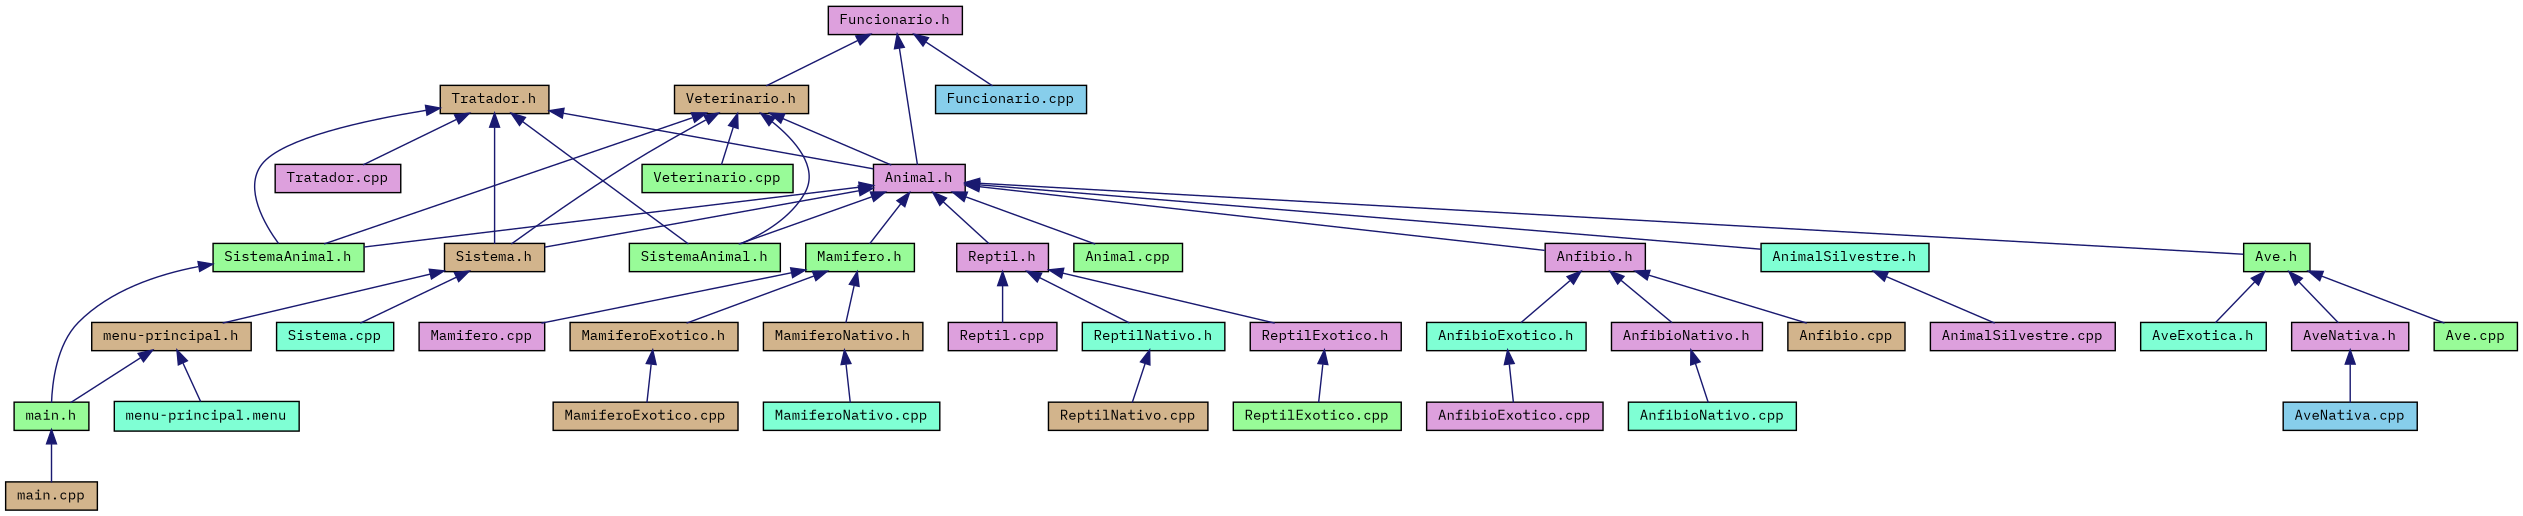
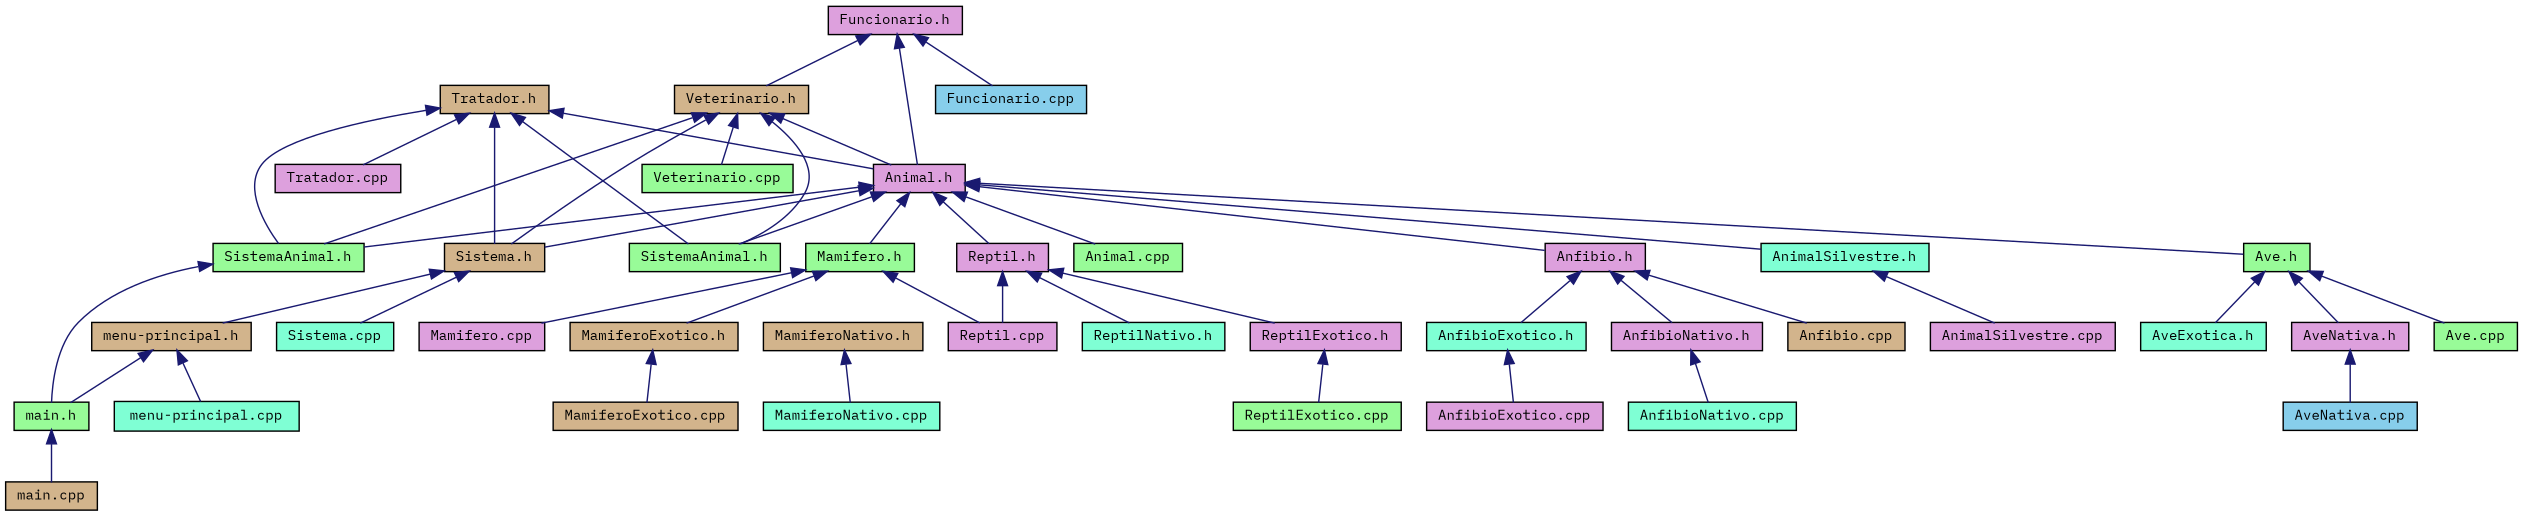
(850, 304) -> (938, 300)
(207, 416) -> (207, 416)
(1128, 416) -> none
